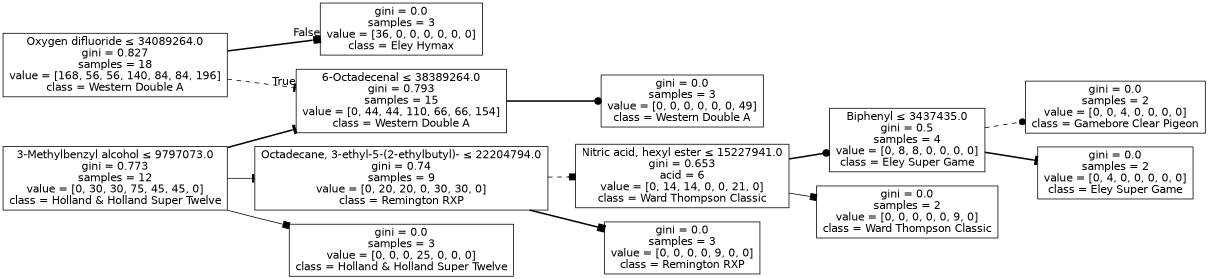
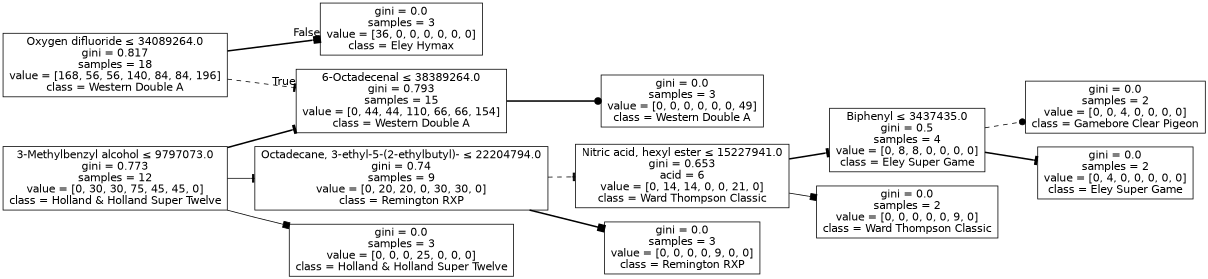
(115, 53) -> (115, 53)
(807, 156) -> (807, 156)
(560, 177) -> (560, 177)
